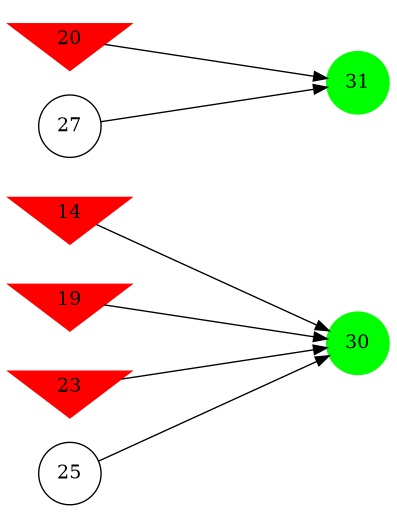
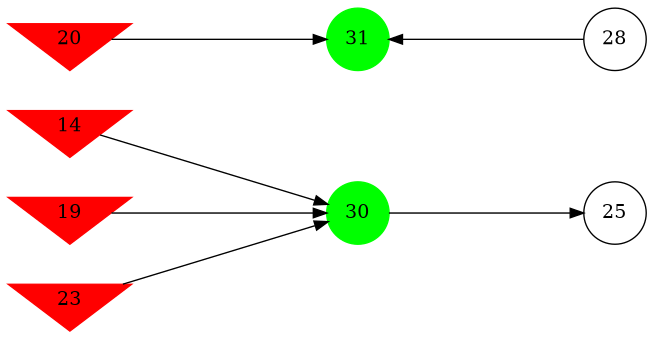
(70, 126) -> (615, 39)
(208, 411) -> (480, 213)
